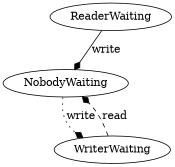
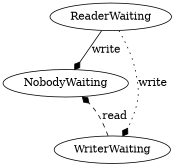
(64, 117) -> (137, 79)
